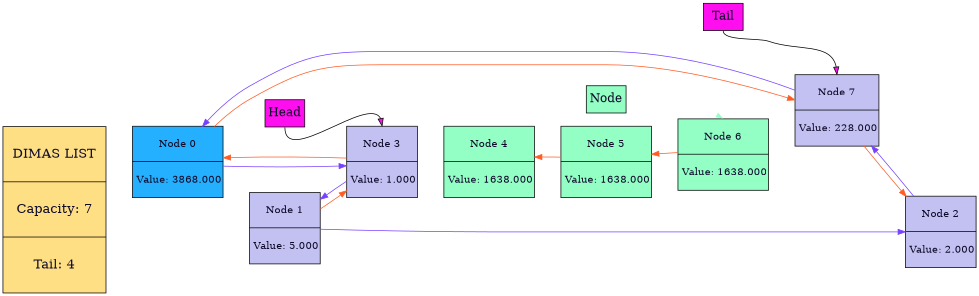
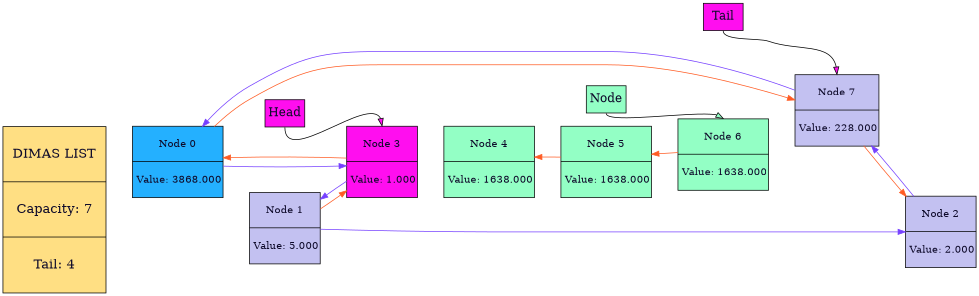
(661, 116) -> (661, 116)
(382, 162) -> (382, 162)
